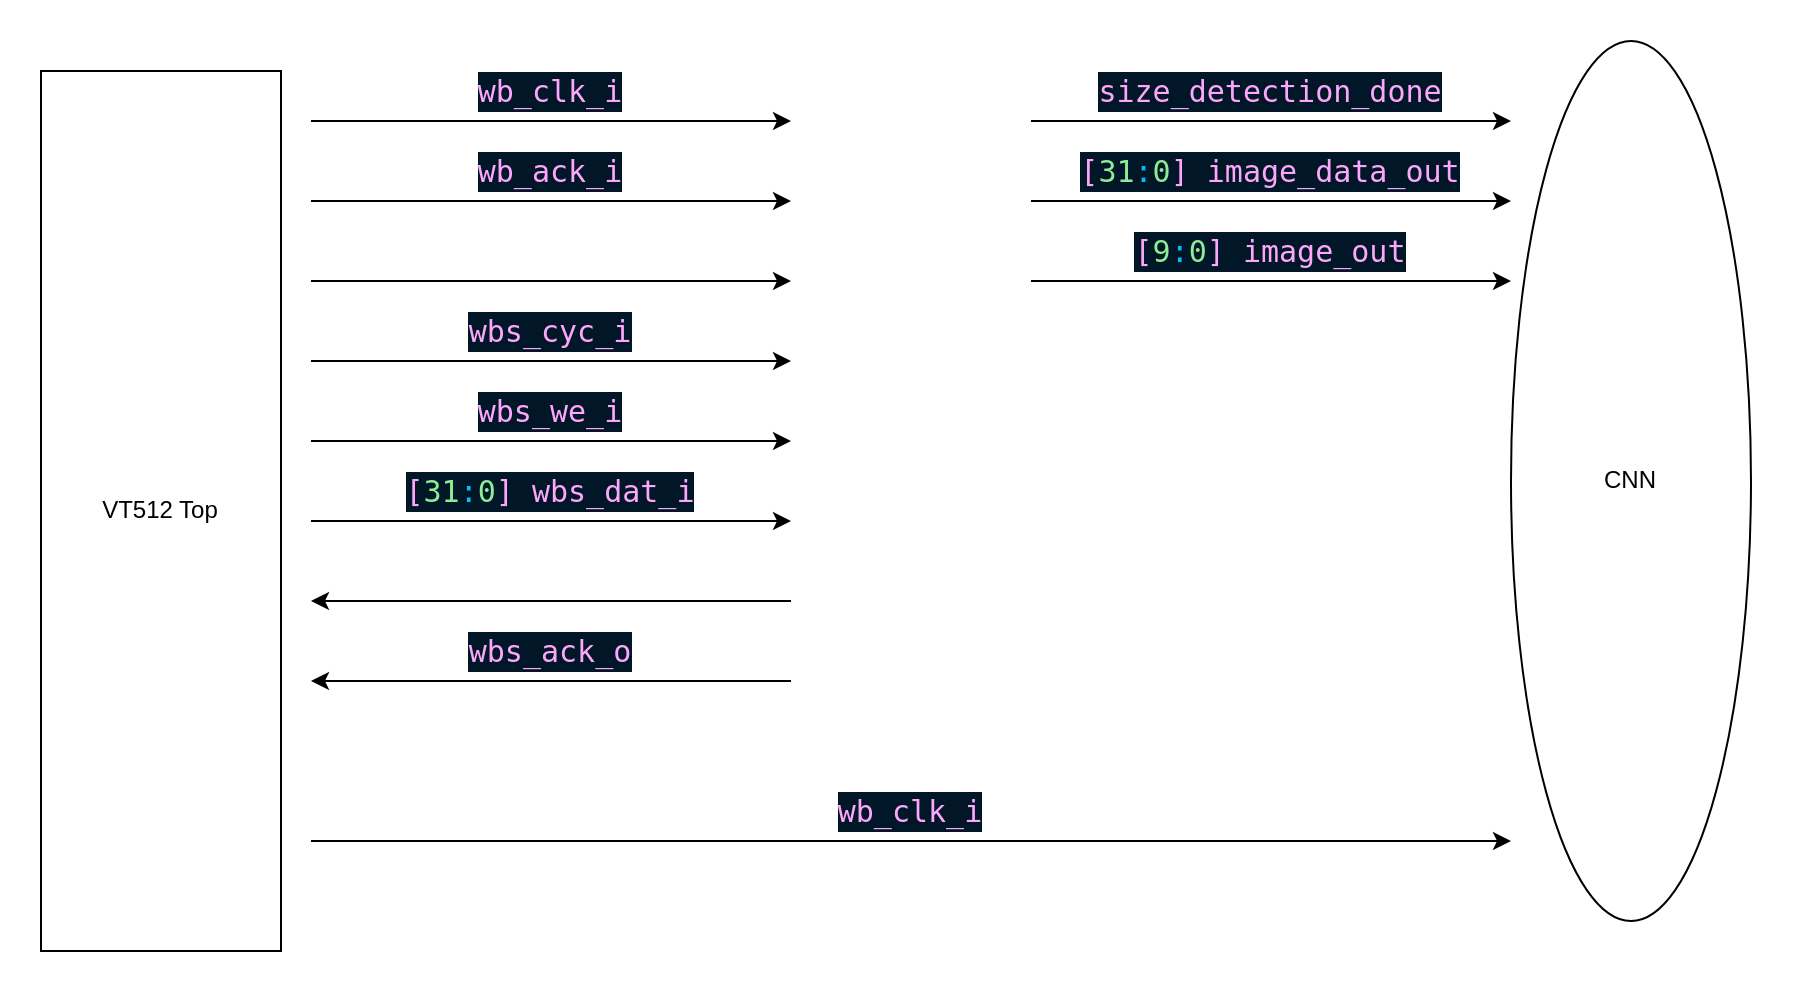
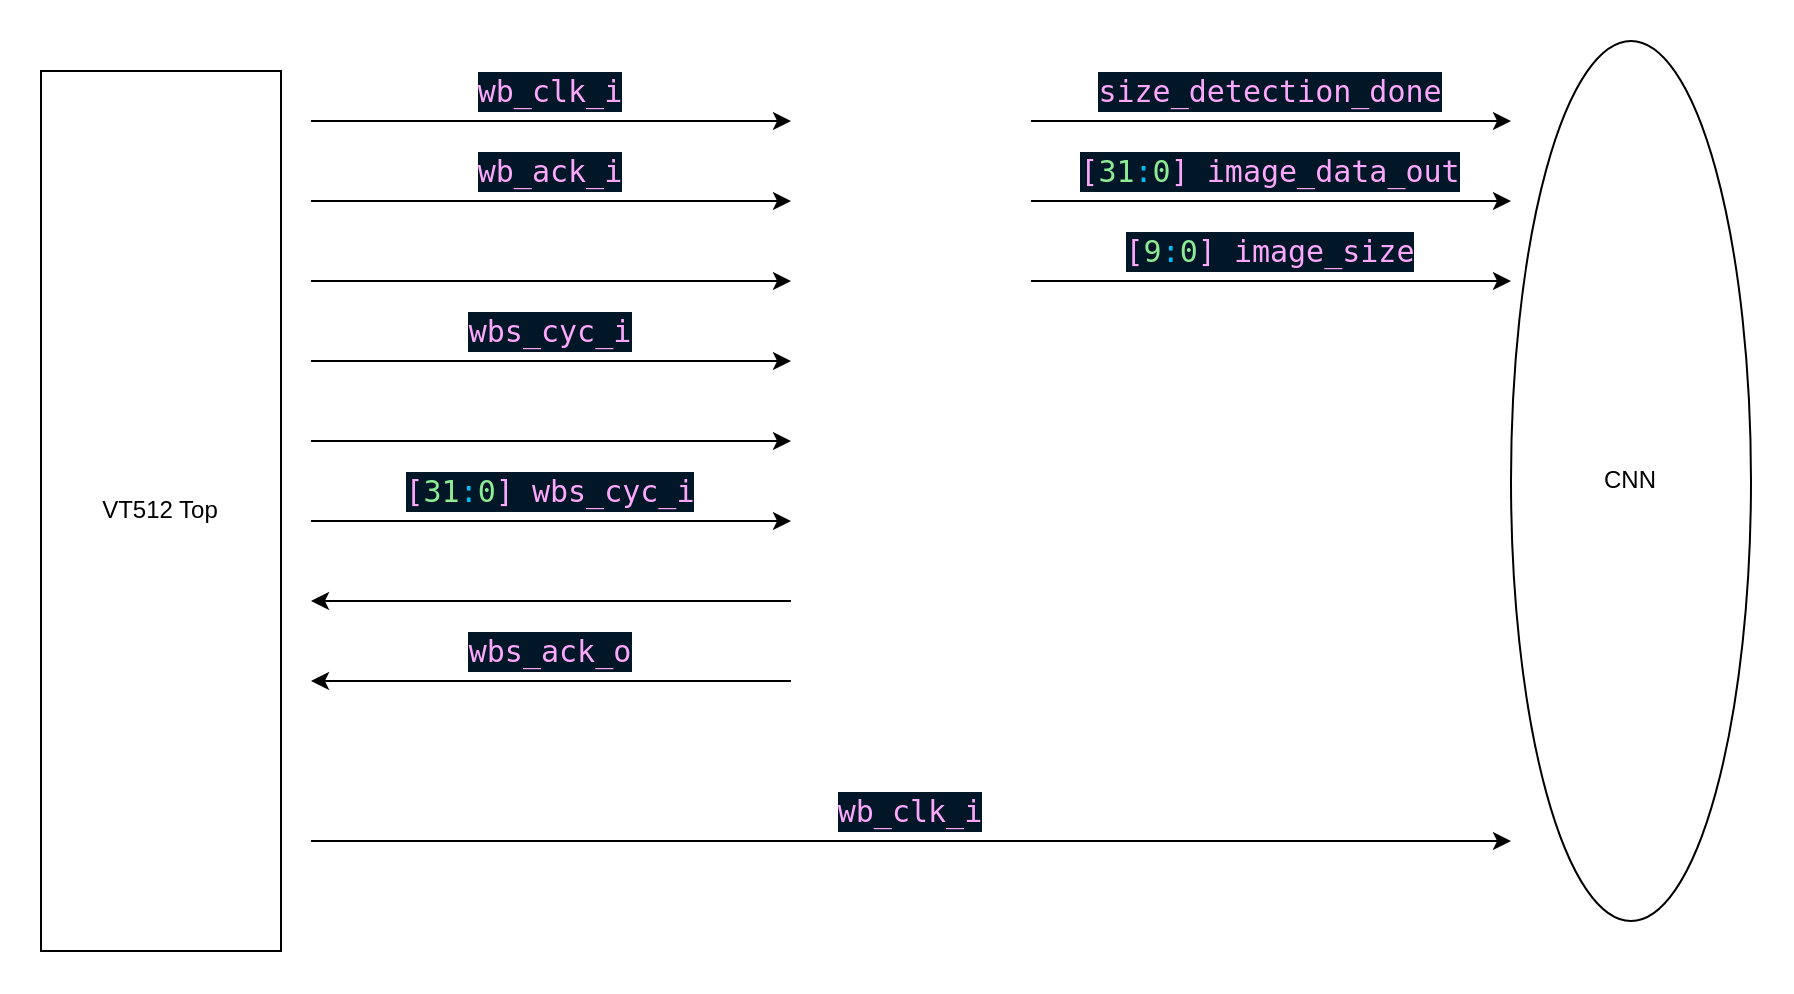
(1271, 251) -> (1271, 251)
(551, 411) -> none
(551, 491) -> (551, 491)
